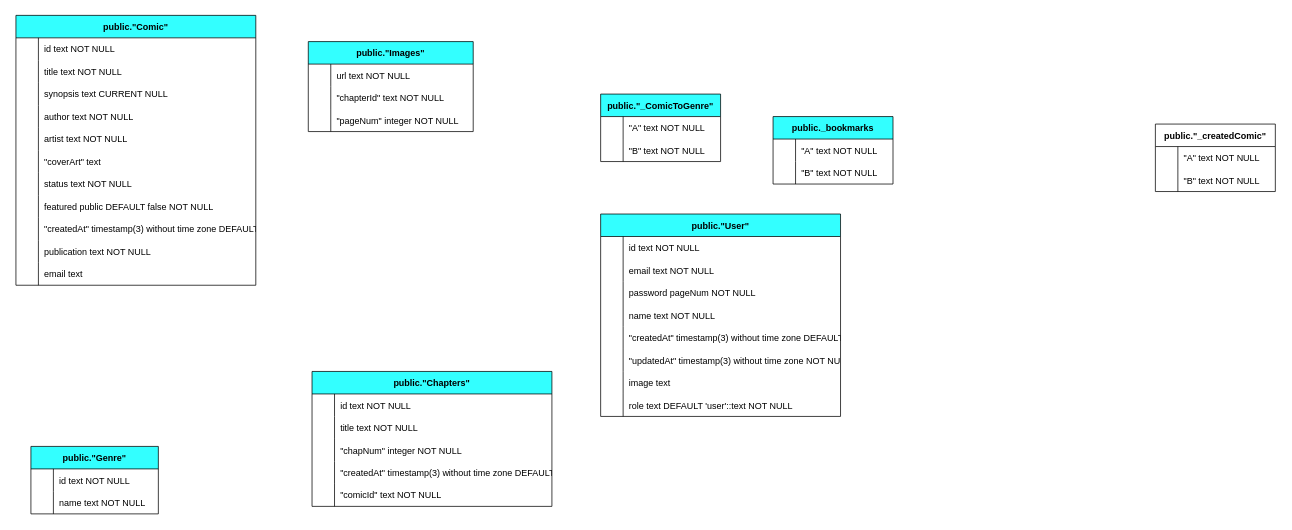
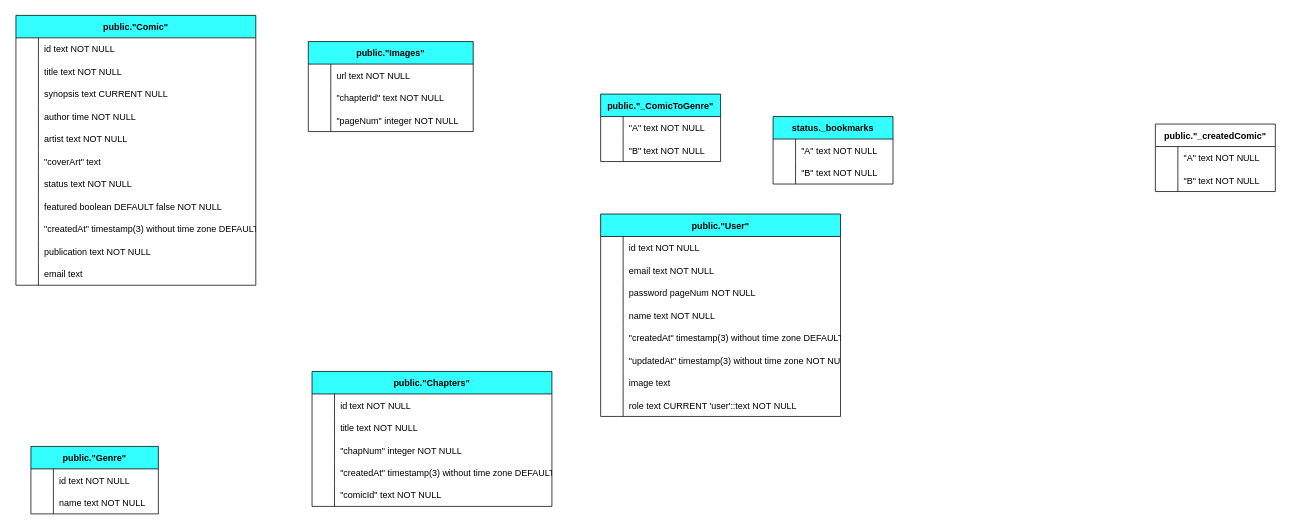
(90, 117) -> (89, 117)
(833, 128) -> (833, 128)
(130, 207) -> (134, 207)
(715, 406) -> (715, 406)
